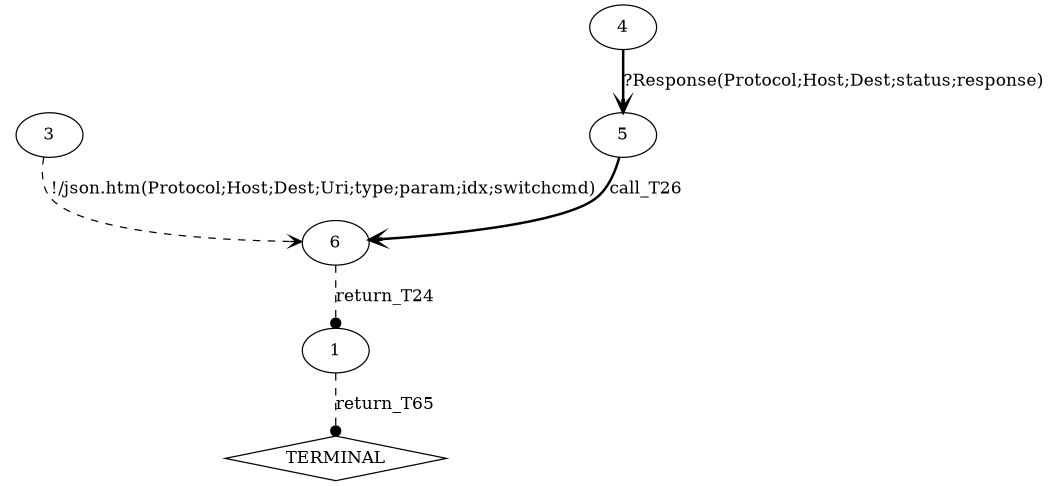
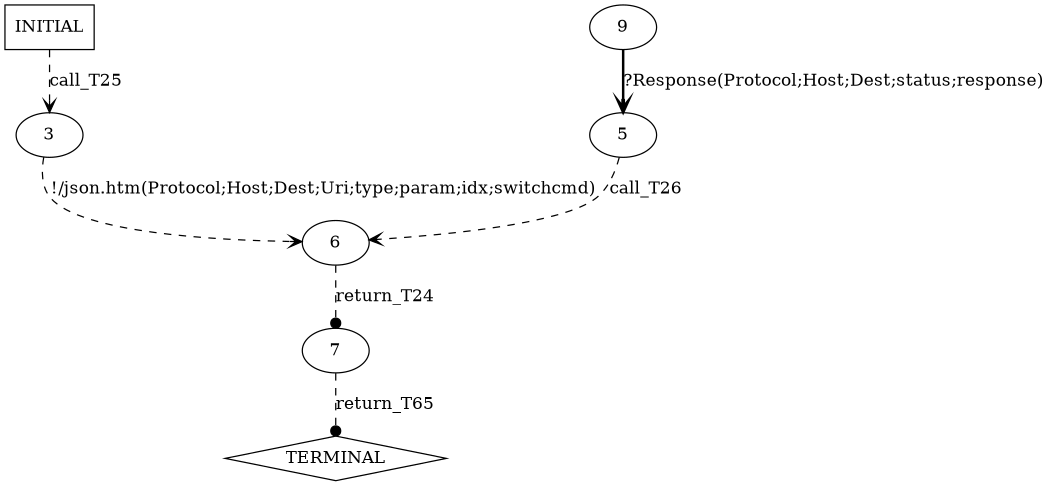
none -> (50, 27)
(623, 27) -> (623, 27)
(514, 224) -> (514, 224)
(336, 351) -> (336, 351)
